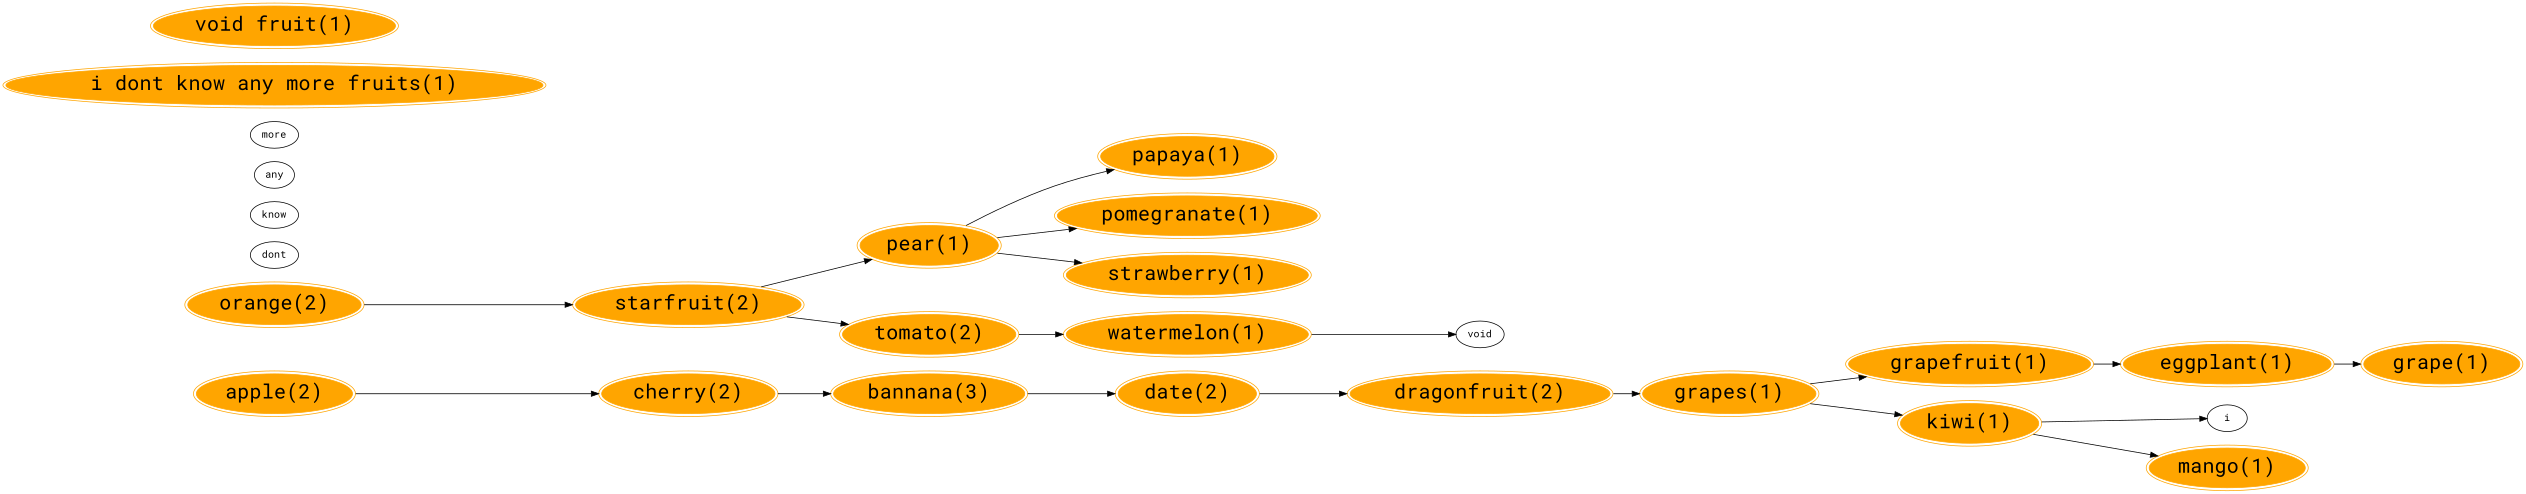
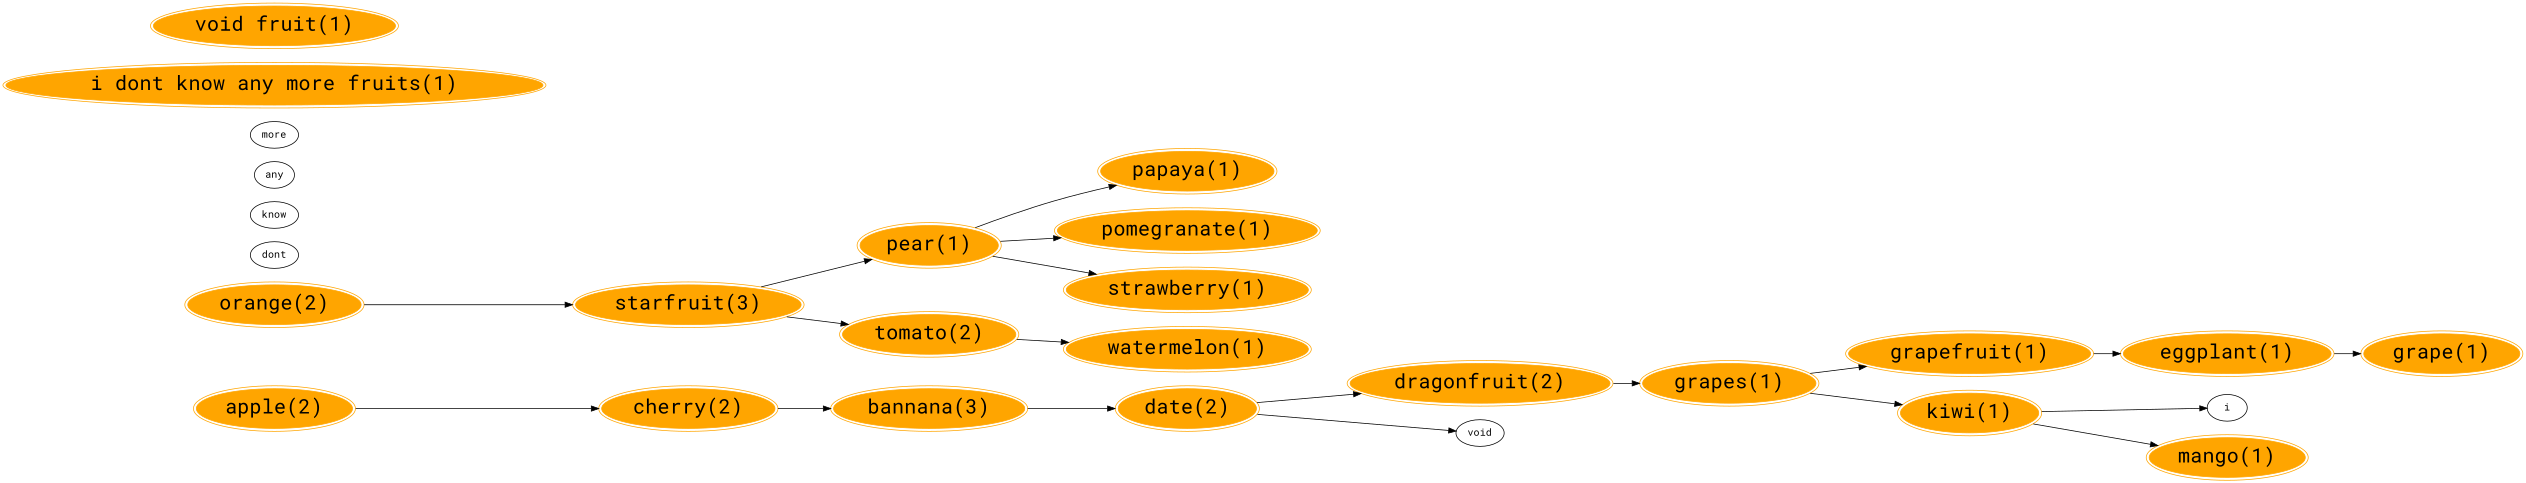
(688, 305) -> (688, 305)
(1380, 334) -> (1353, 422)
